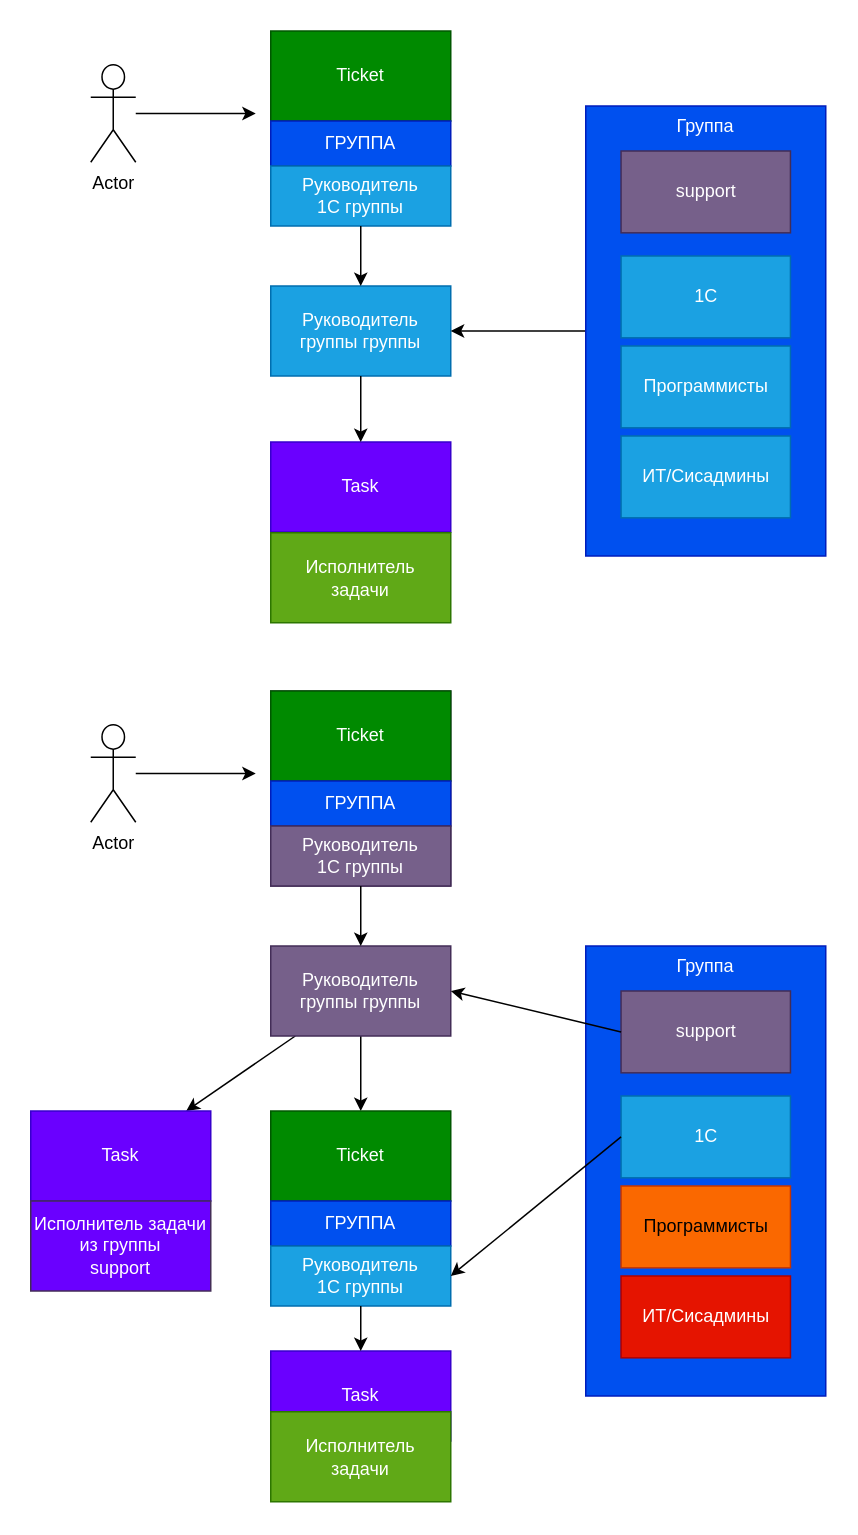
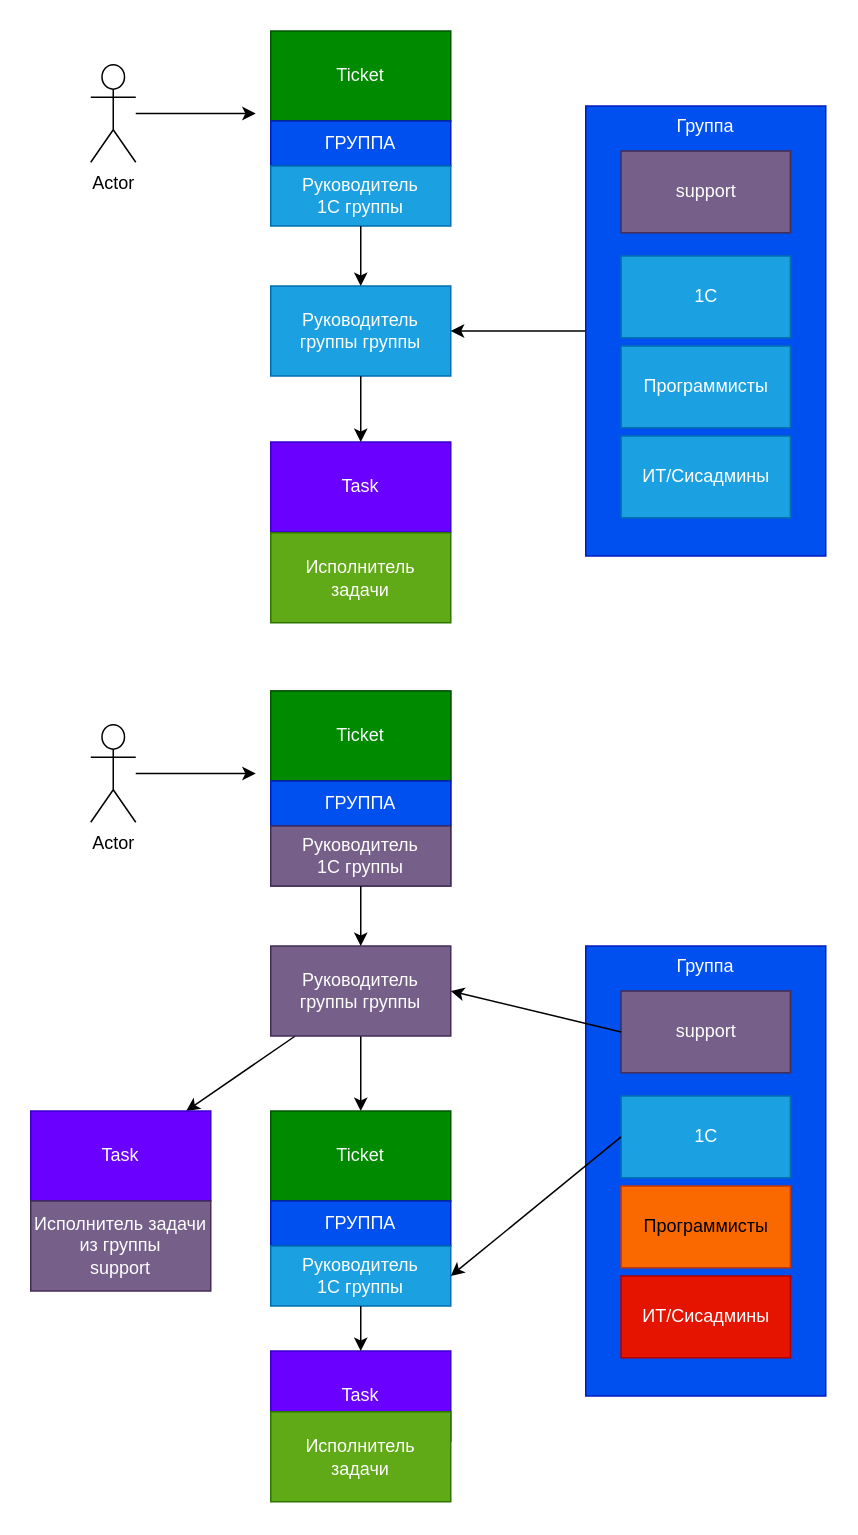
(121, 1246) -> (121, 1246)
